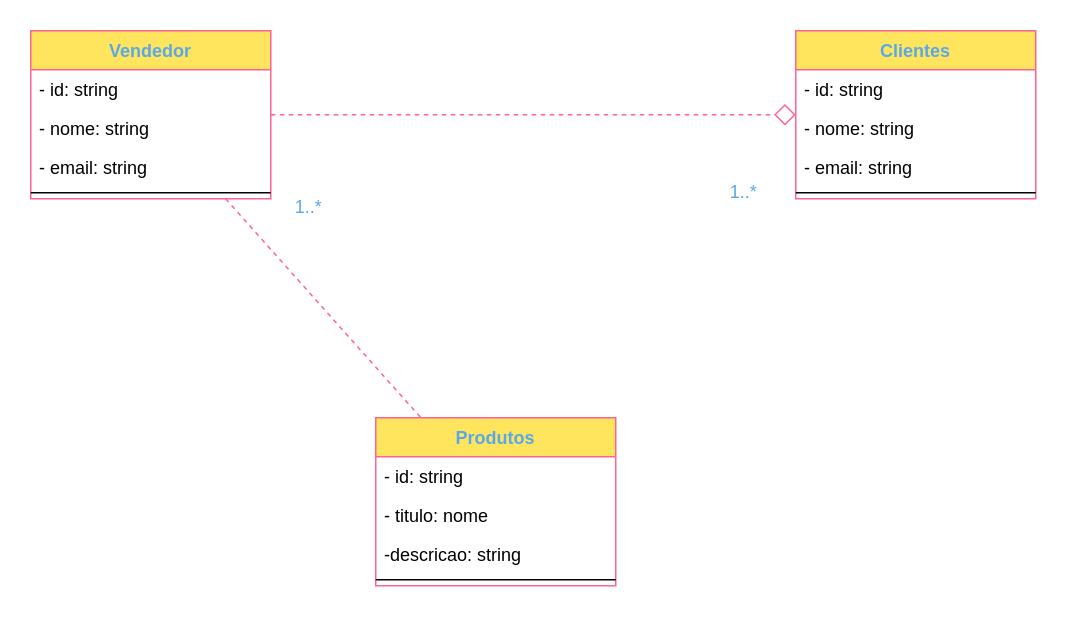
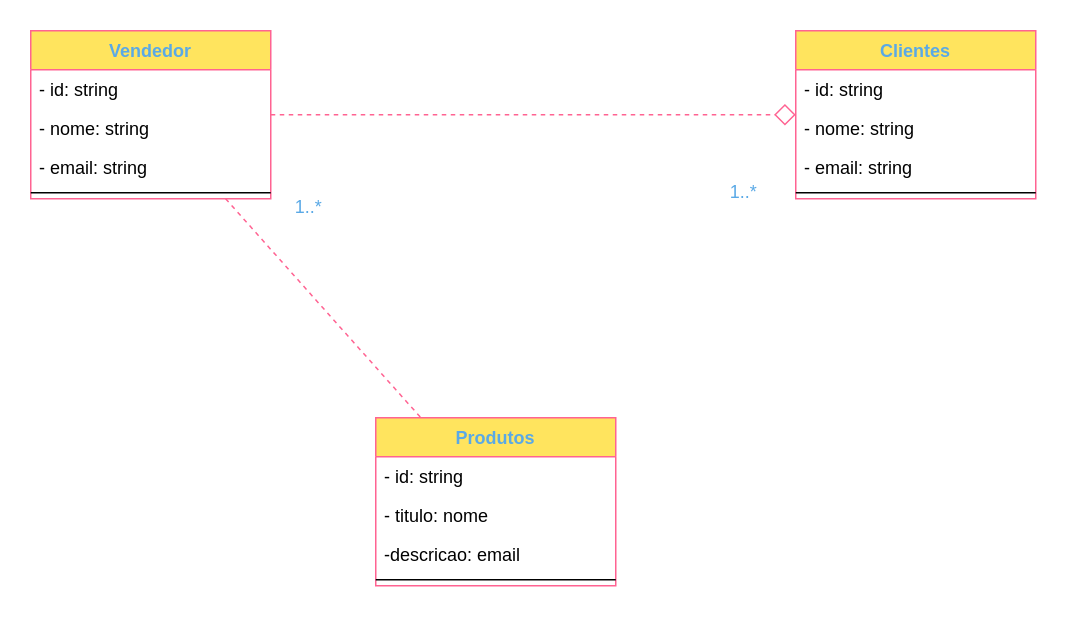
(465, 555) -> (458, 555)
